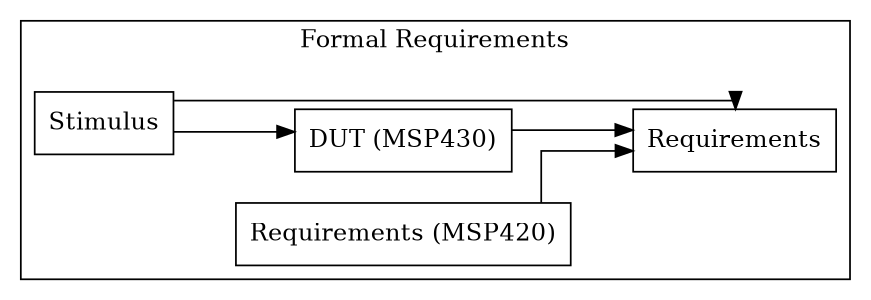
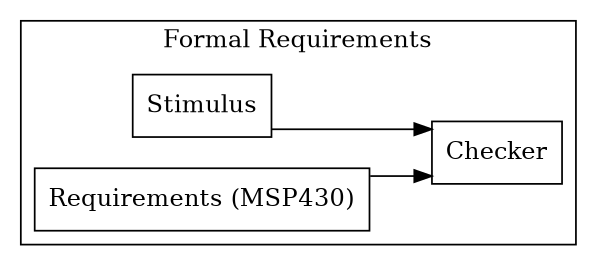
(403, 141) -> none
(735, 141) -> (497, 153)
(403, 234) -> (202, 199)
